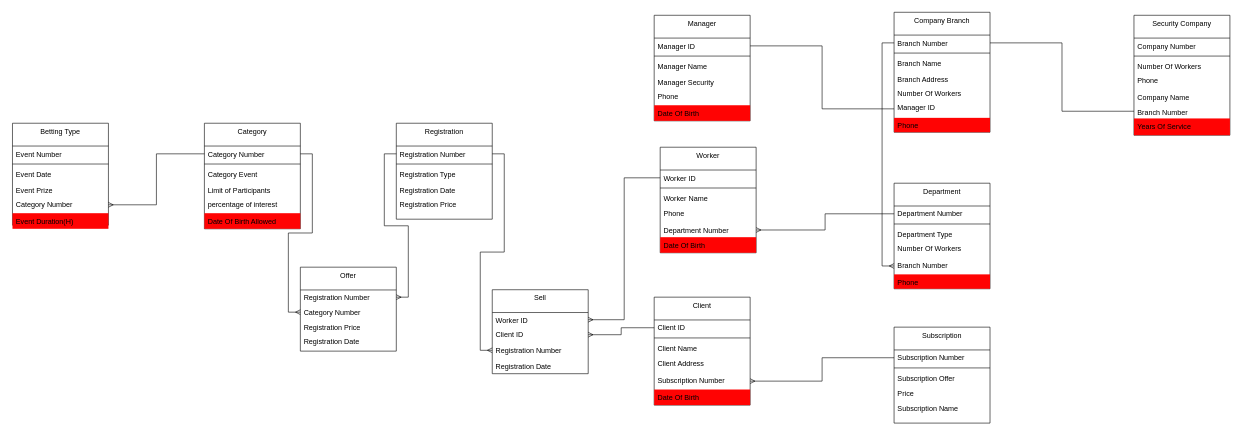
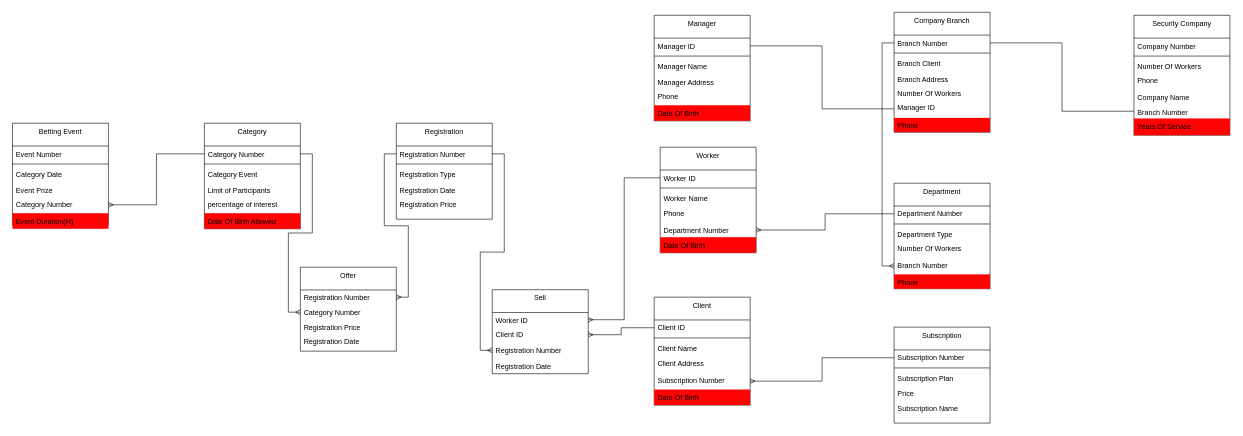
(919, 64) -> (921, 64)
(688, 82) -> (687, 82)
(60, 131) -> (60, 131)
(35, 175) -> (41, 175)
(931, 379) -> (928, 379)
